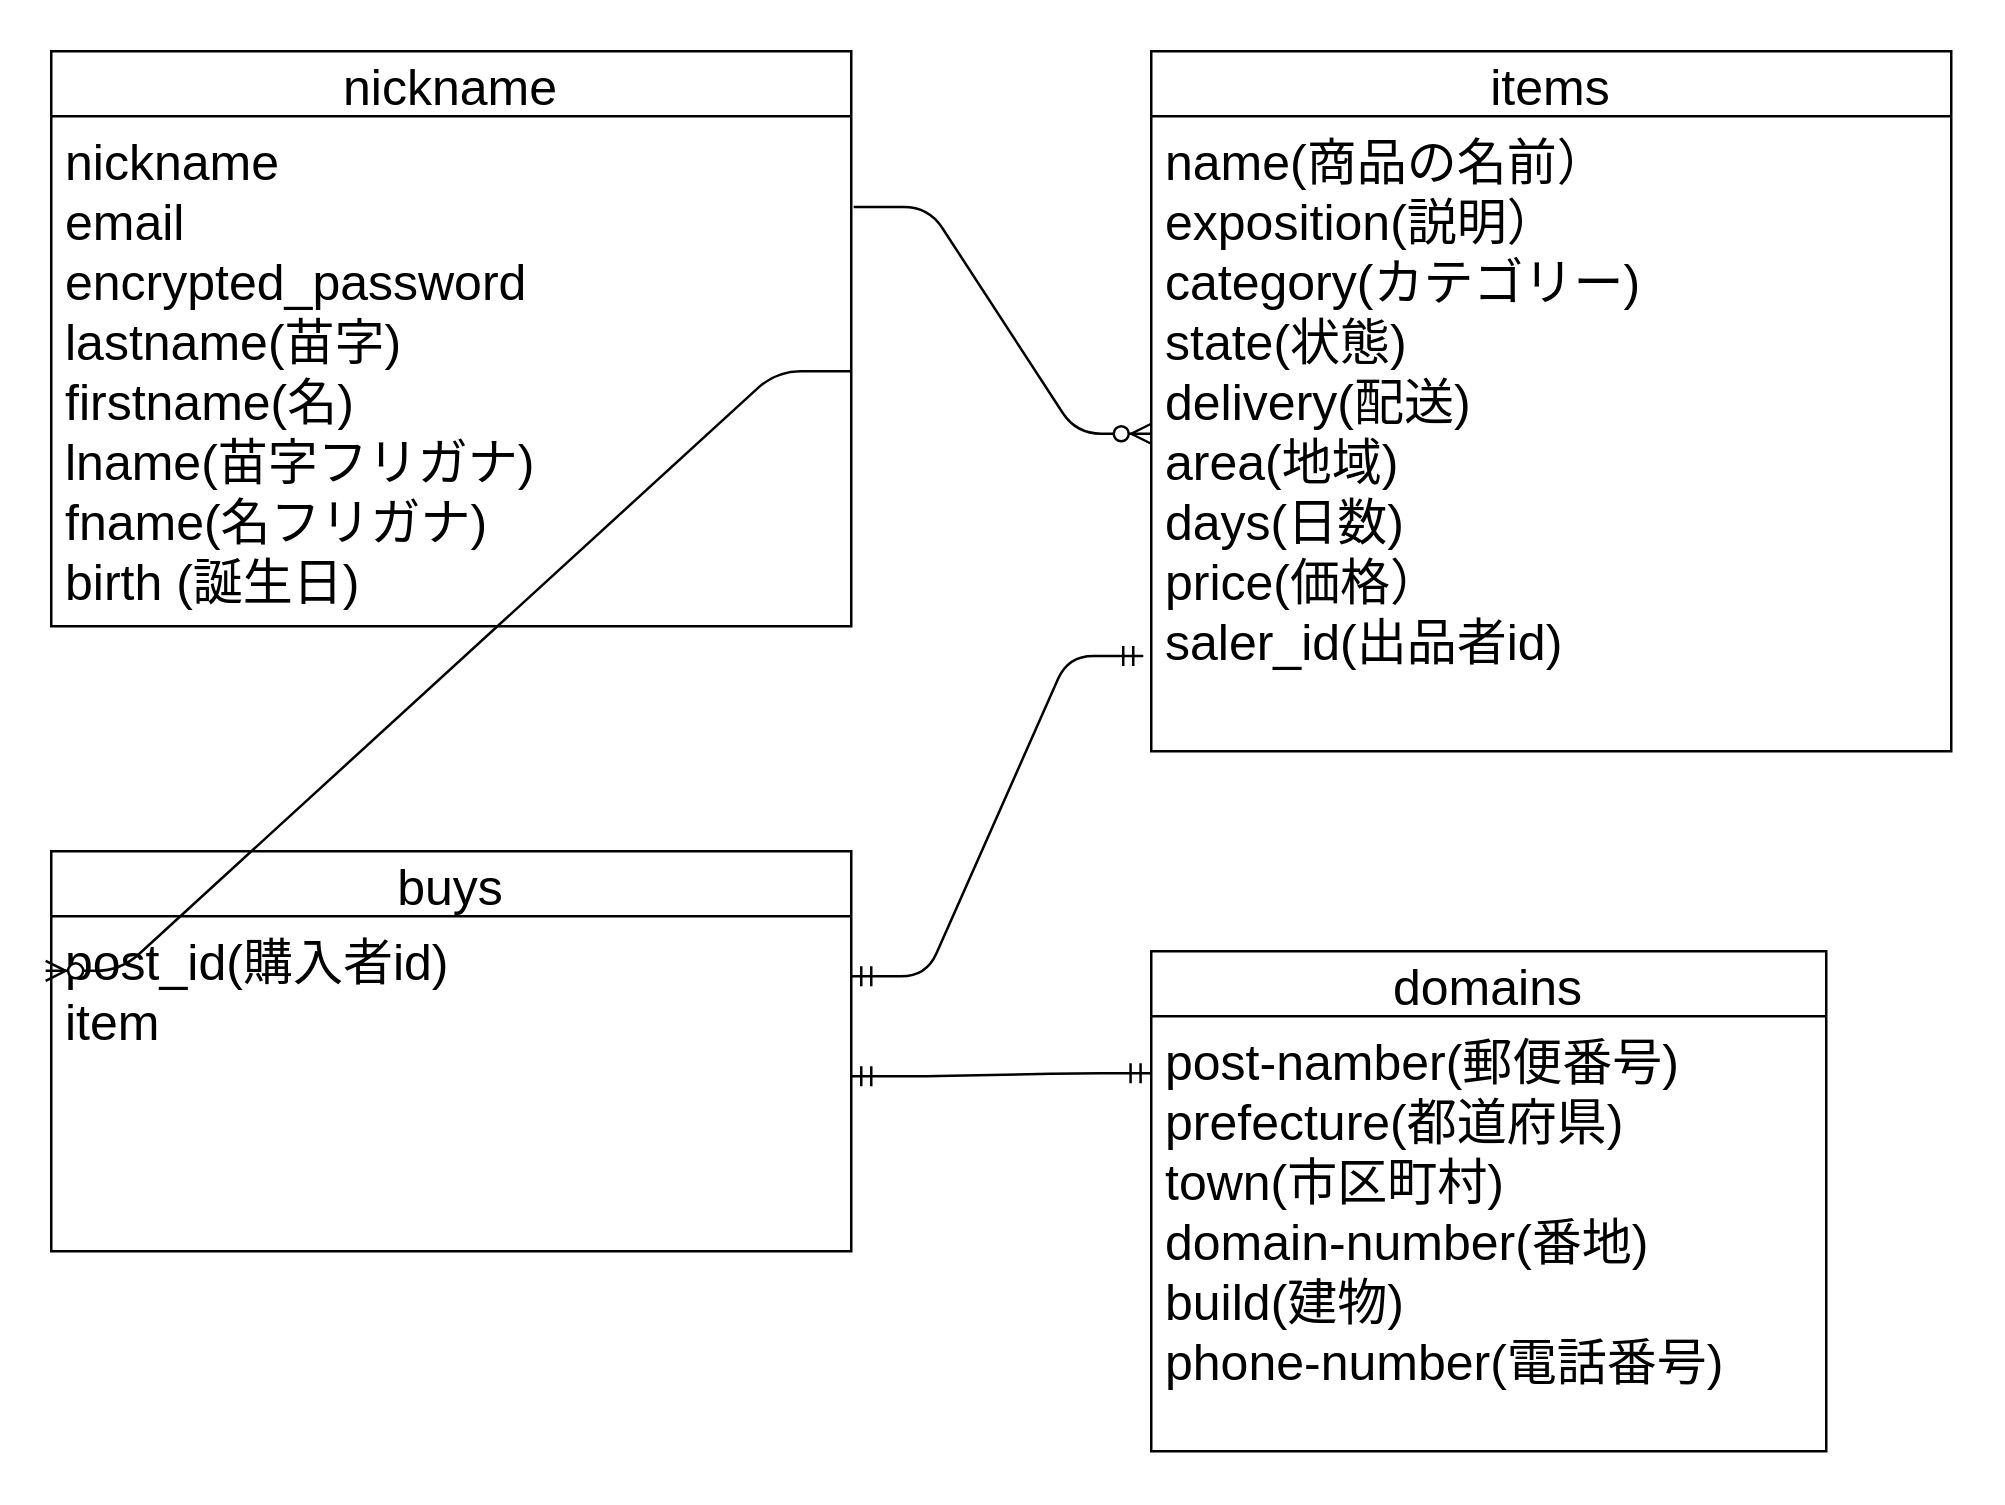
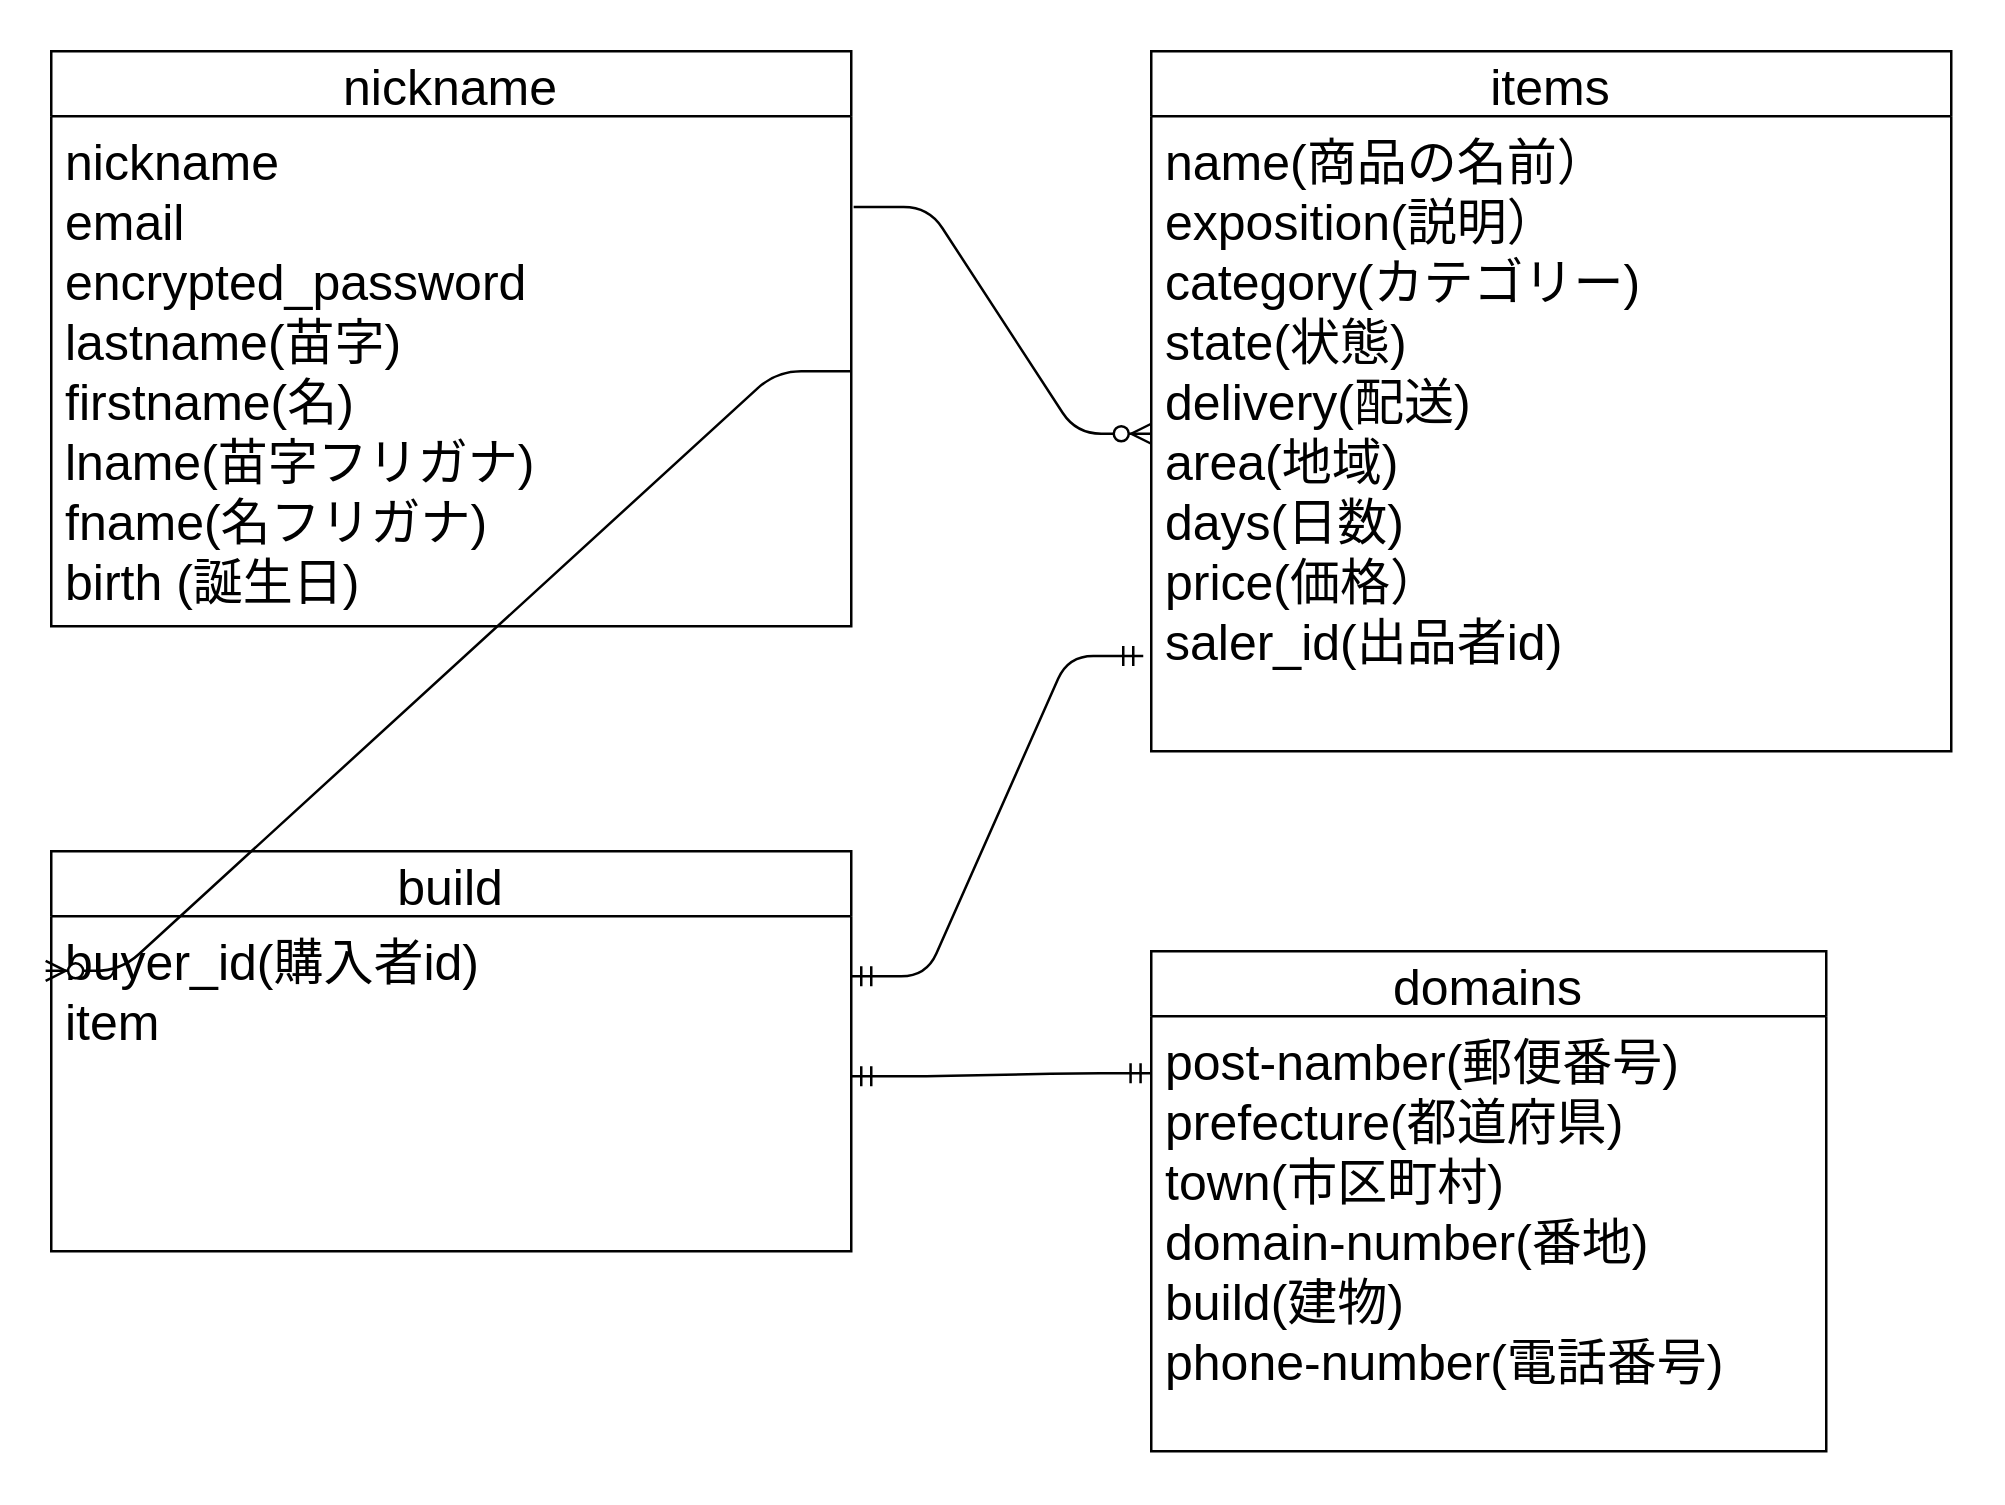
(450, 888) -> (450, 888)
(281, 963) -> (295, 963)
